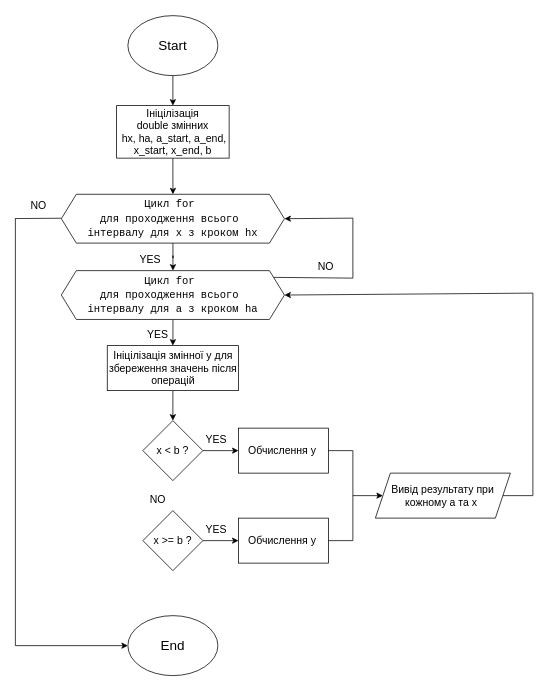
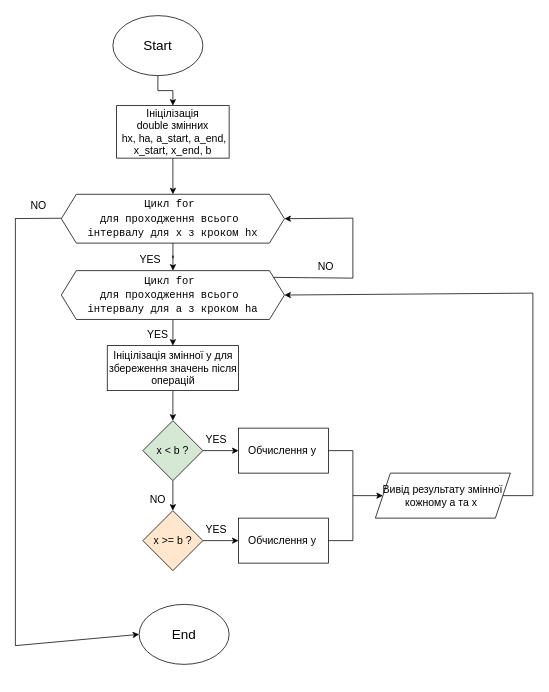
(173, 45) -> (158, 45)
(173, 450) -> (173, 450)
(443, 495) -> (443, 495)
none -> (173, 504)
(173, 540) -> (173, 540)
(173, 645) -> (184, 634)
